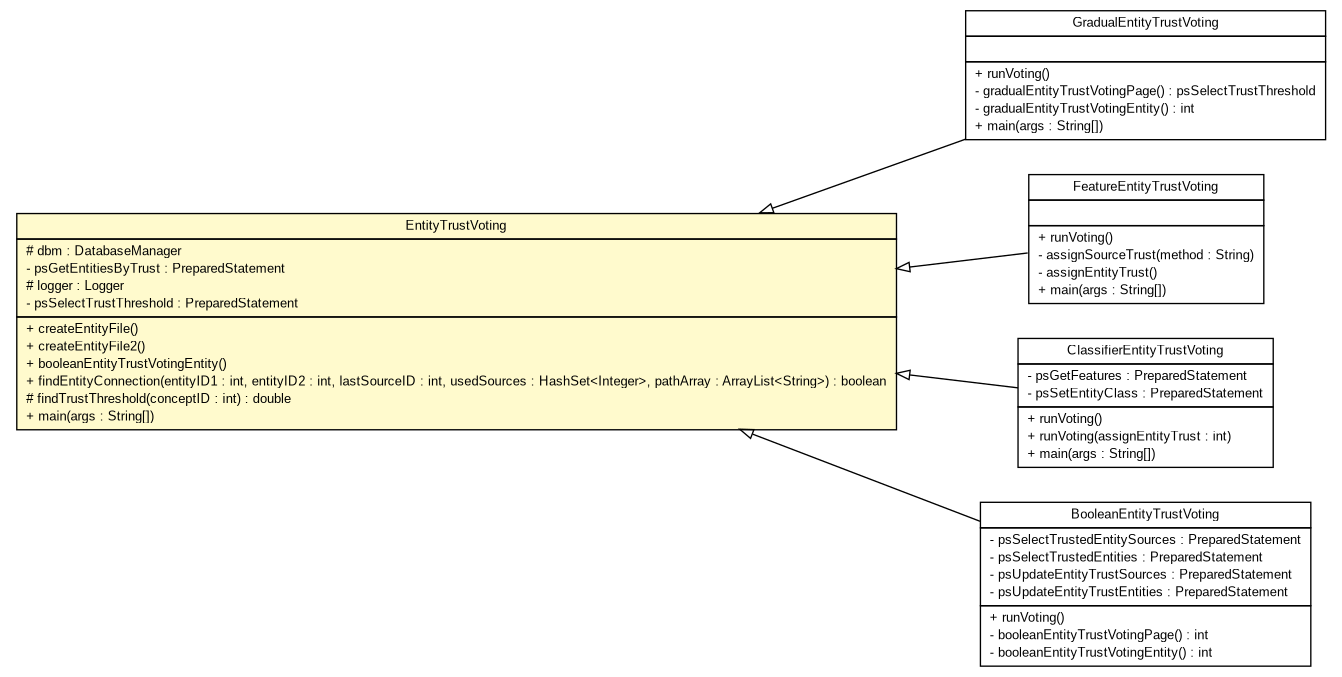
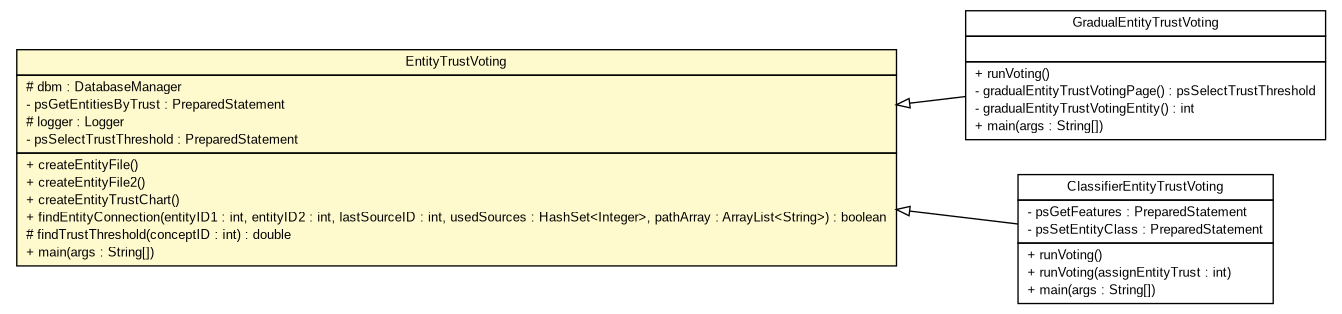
(1146, 239) -> none
(127, 364) -> (103, 200)
(1146, 584) -> none
